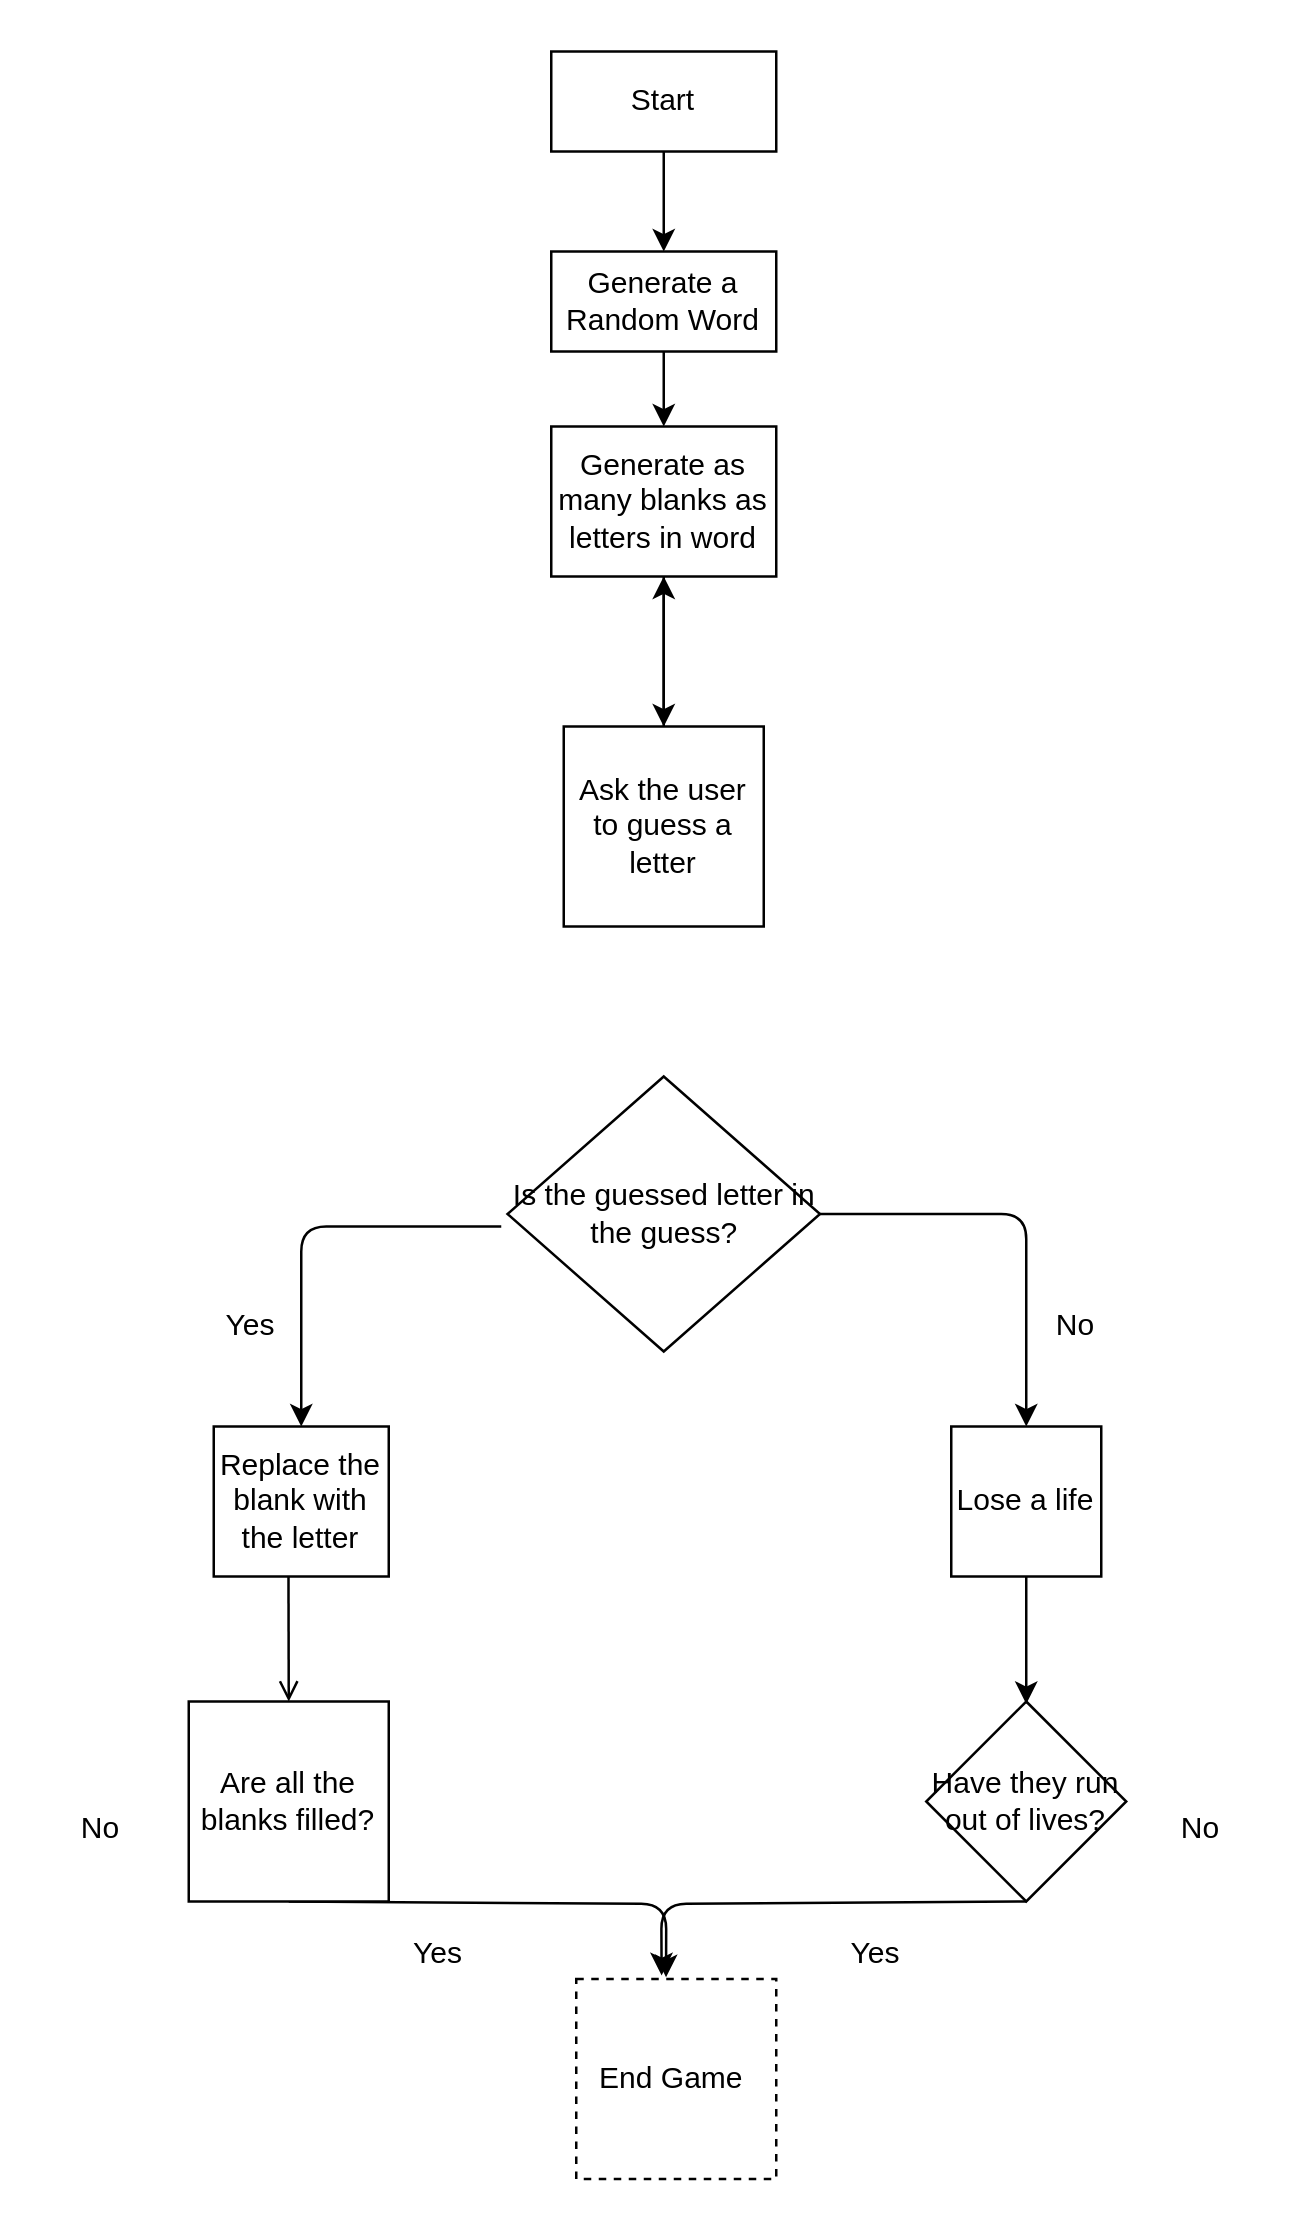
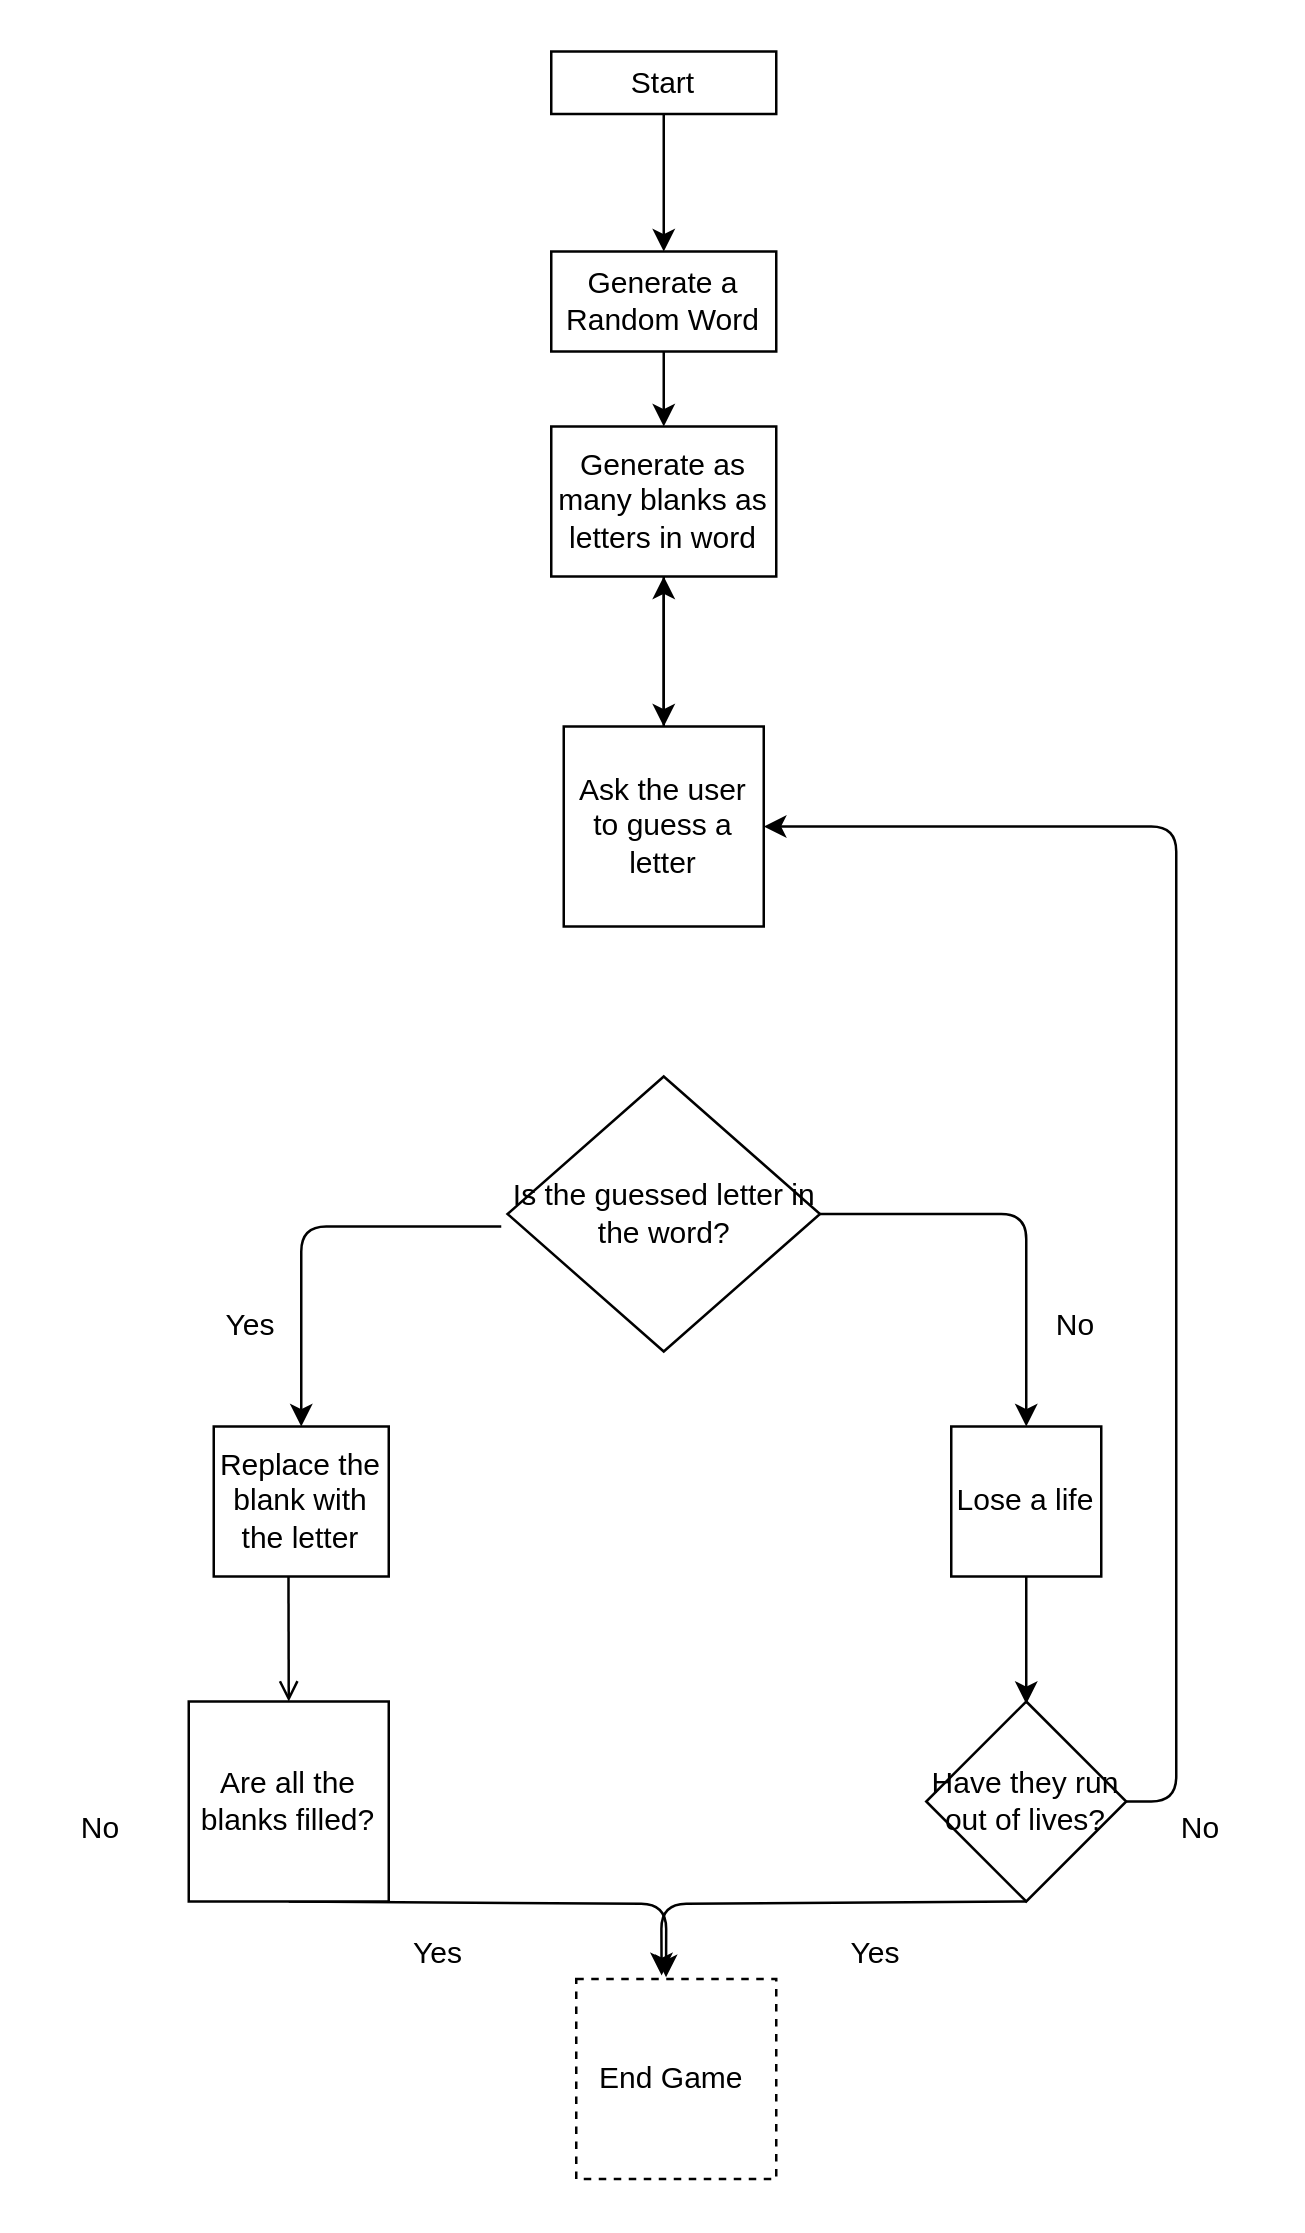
(664, 101) -> (664, 83)
none -> (1176, 1141)
(665, 1214) -> (665, 1214)
